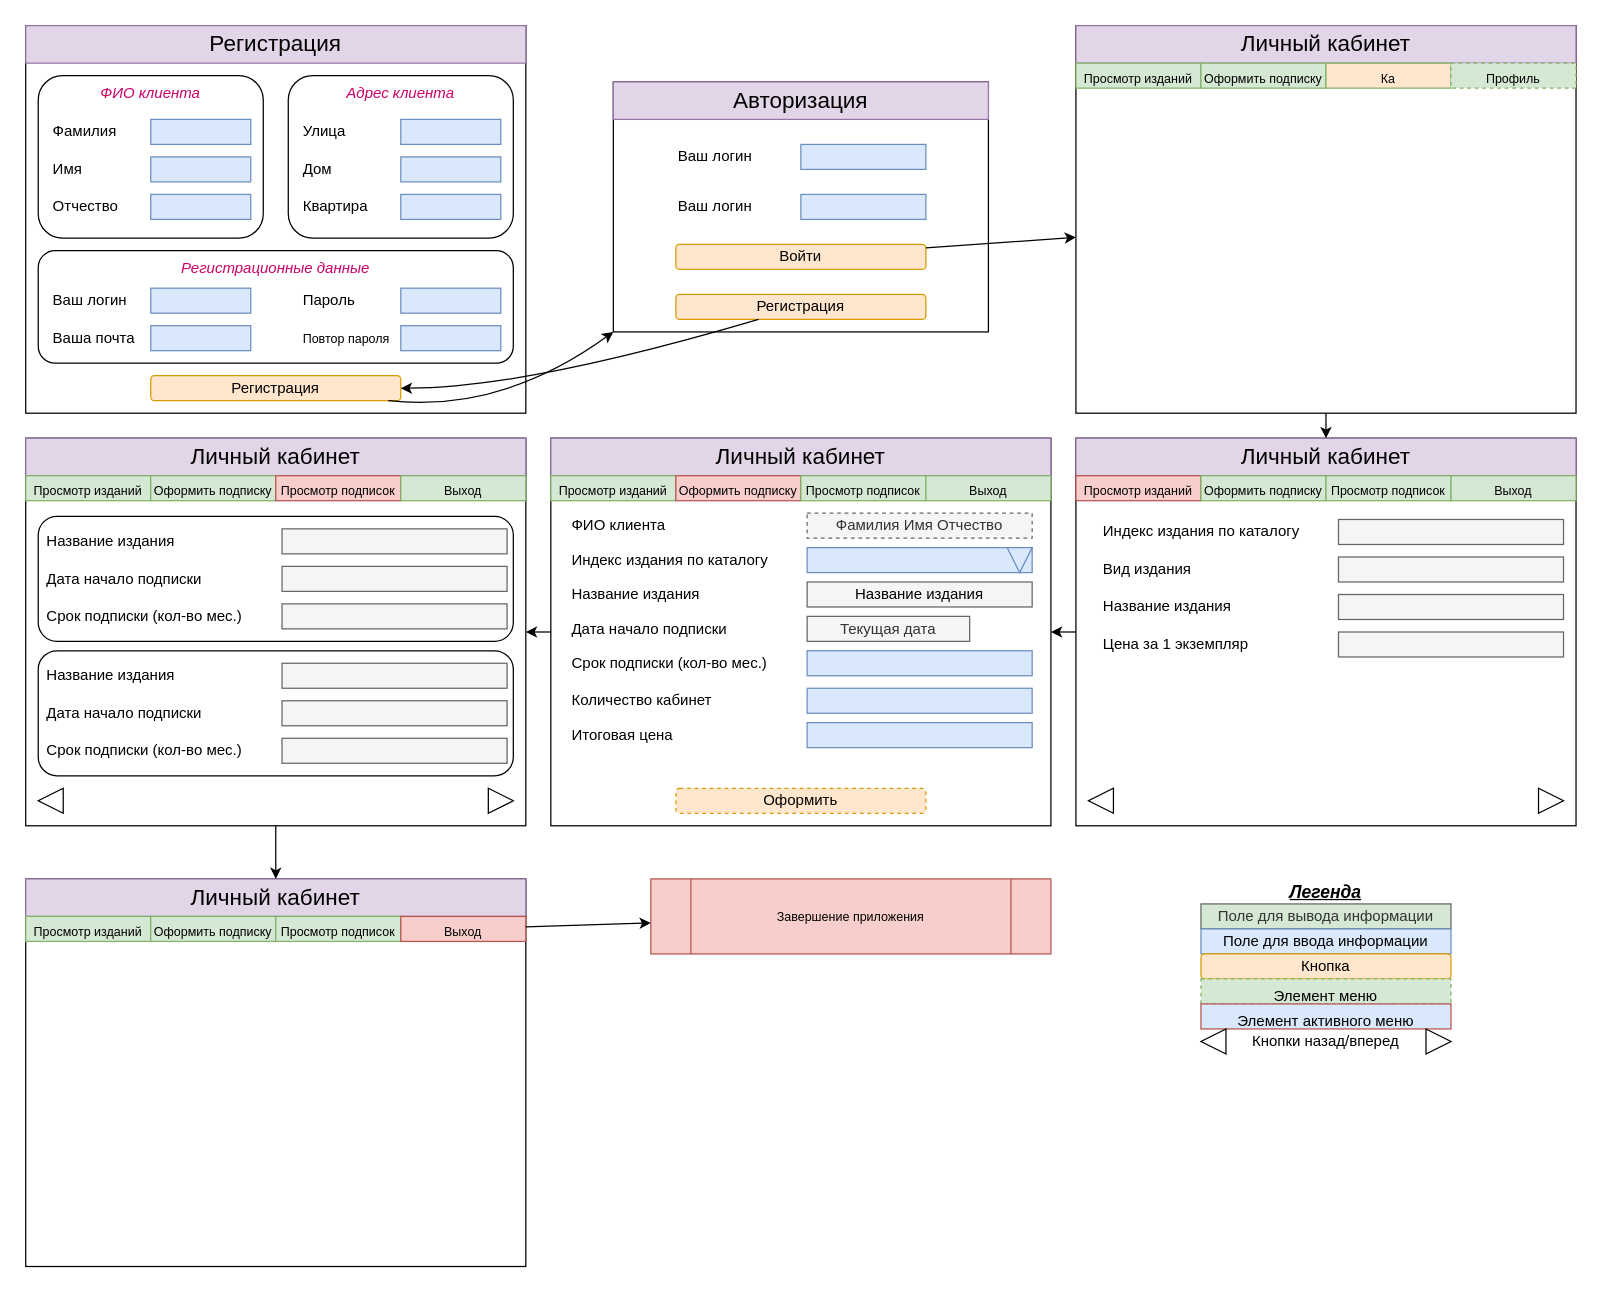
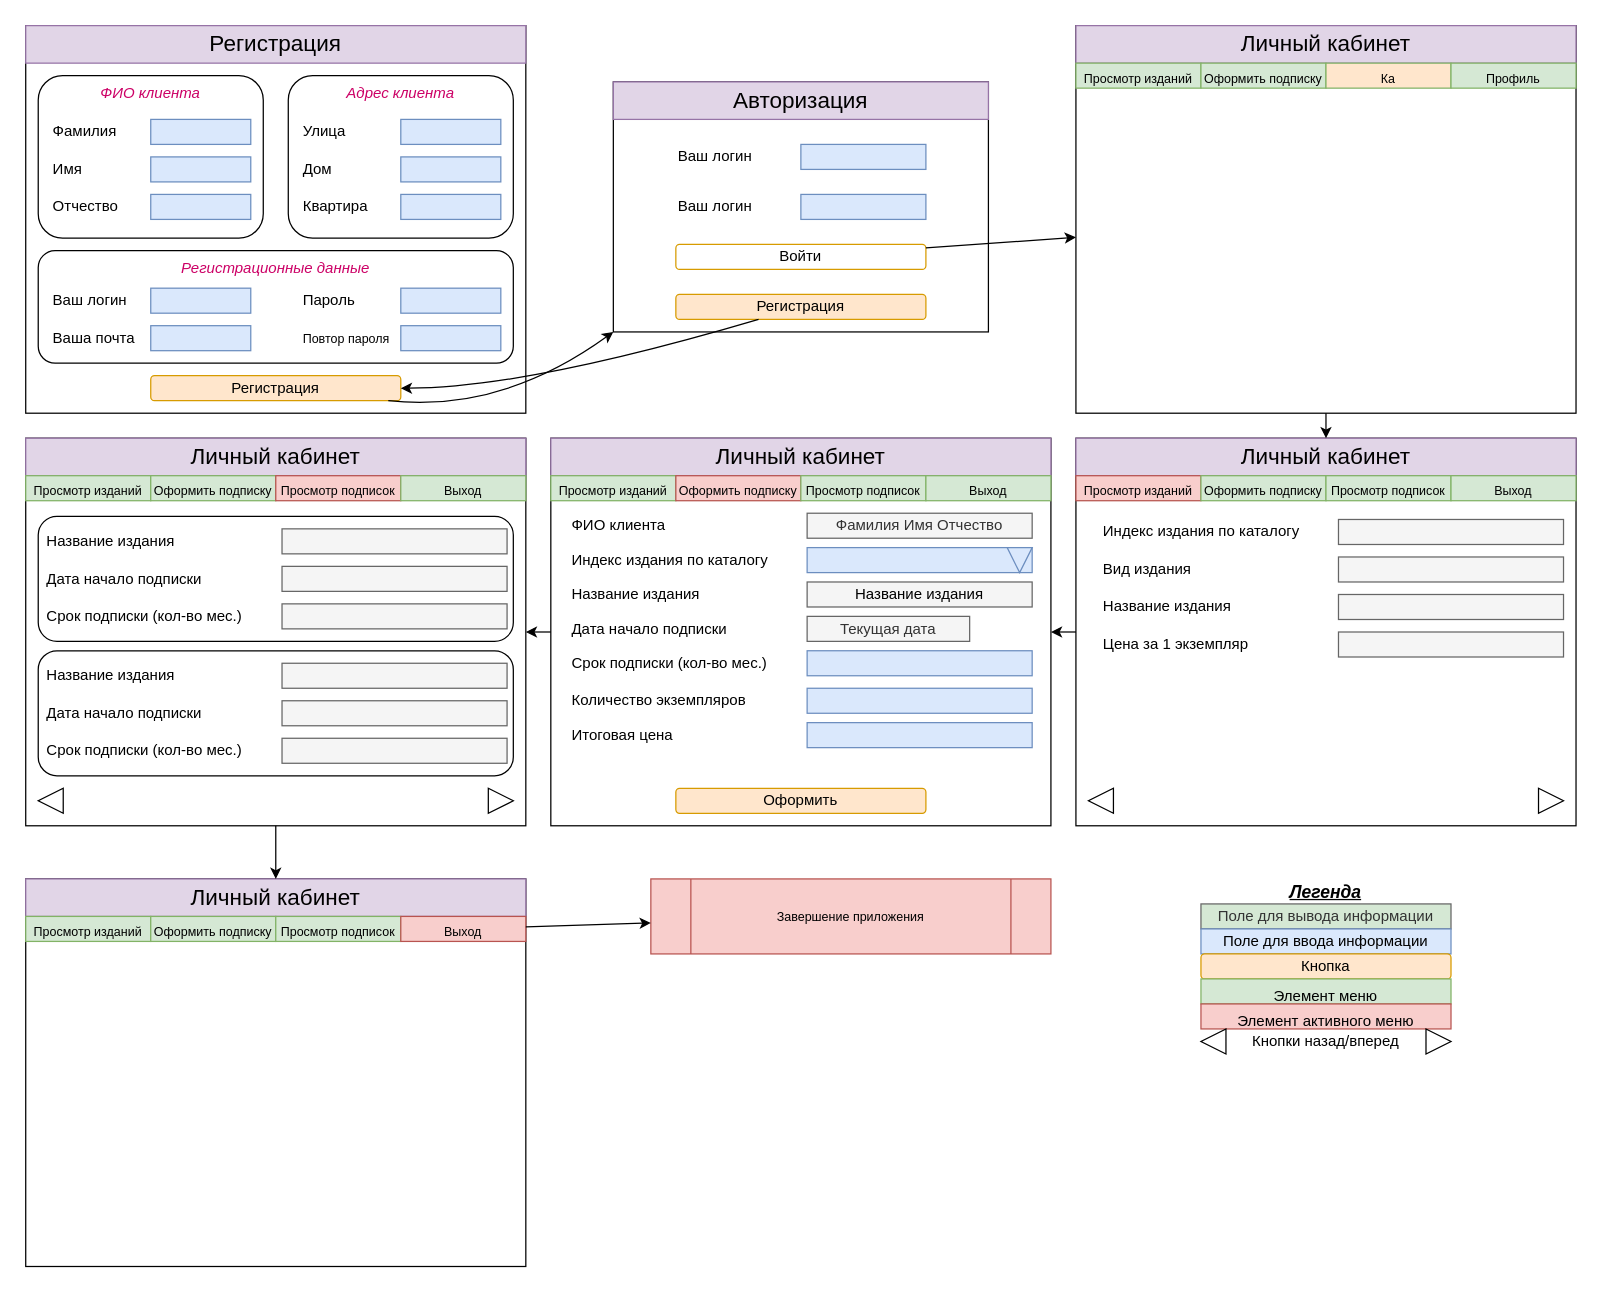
(1513, 76) -> (1513, 76)
(801, 257) -> (801, 257)
(919, 526) -> (919, 526)
(646, 701) -> (662, 701)
(801, 801) -> (801, 801)
(1326, 991) -> (1326, 991)
(1326, 1016) -> (1326, 1016)
